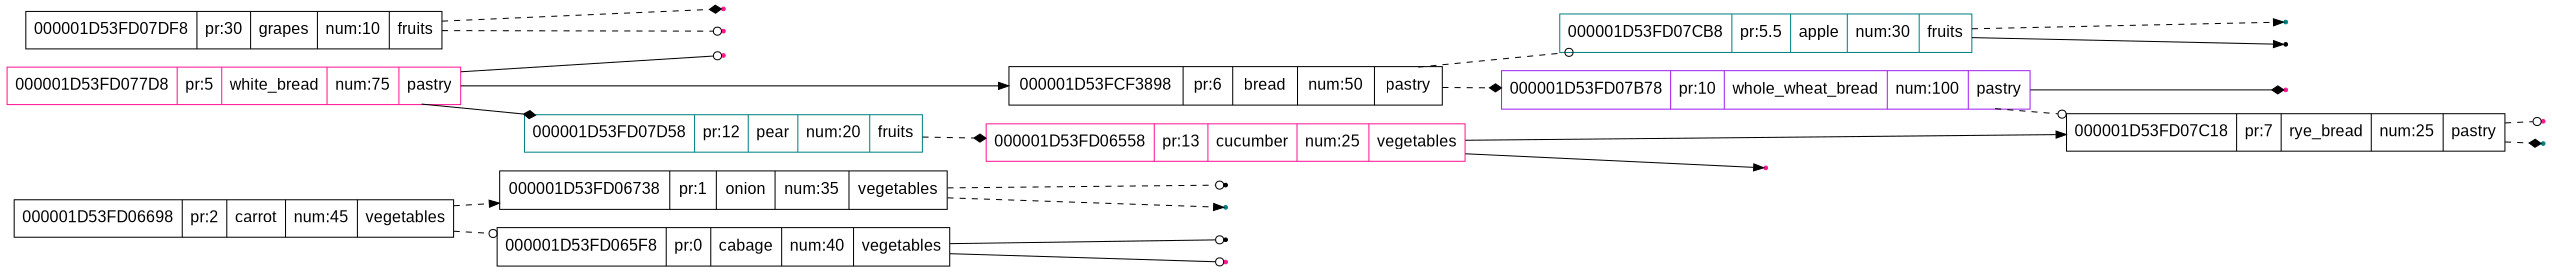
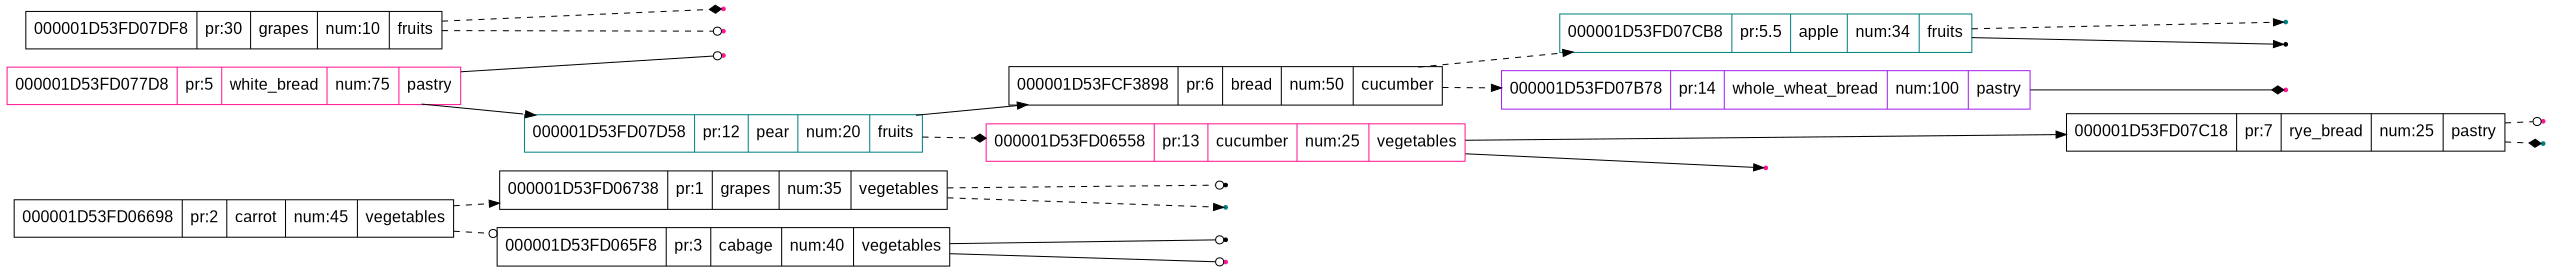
(1883, 32) -> (1883, 32)
(1491, 60) -> (1491, 60)
(1408, 85) -> (1398, 85)
(729, 86) -> (967, 110)
(1466, 88) -> (1466, 88)
(1697, 89) -> (1697, 89)
(472, 109) -> (472, 109)
(2026, 111) -> none
(746, 189) -> (746, 189)
(689, 246) -> (689, 246)
